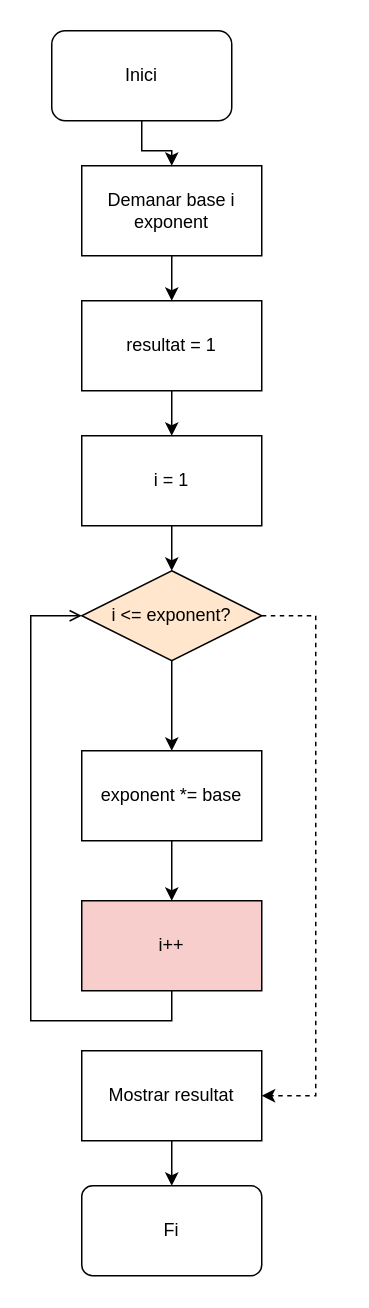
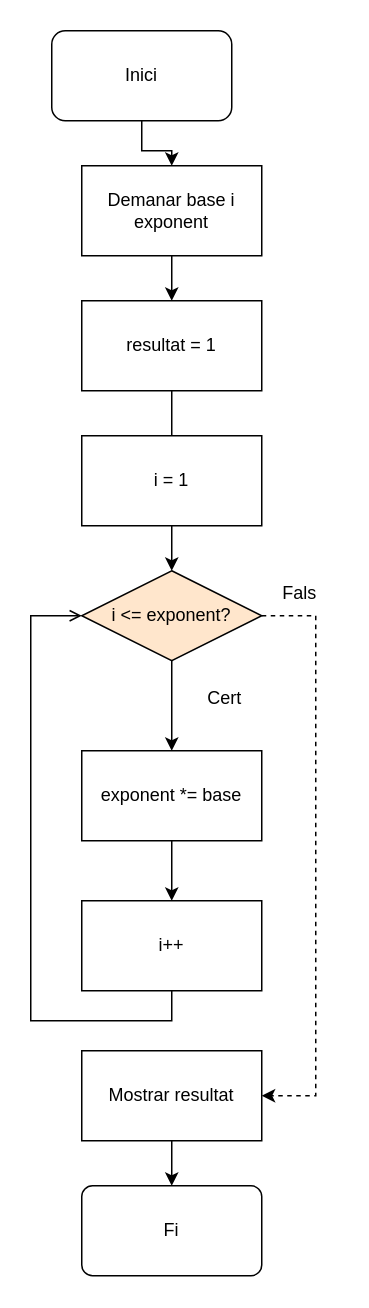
(172, 424) -> (172, 428)
none -> (299, 593)
none -> (224, 698)
(172, 946) -> (172, 946)
